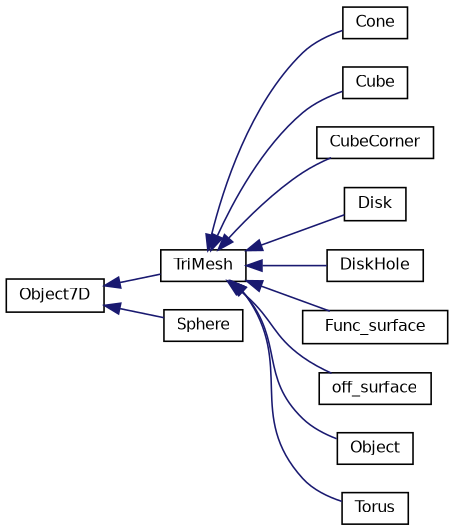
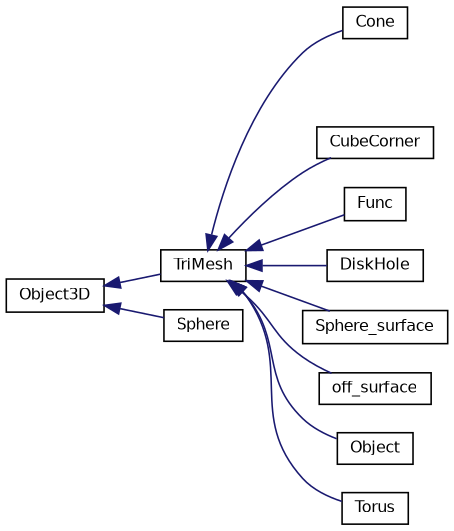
(375, 83) -> none
(375, 204) -> (375, 204)
(55, 296) -> (55, 296)
(375, 327) -> (375, 327)
